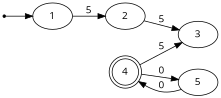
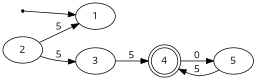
(85, 16) -> (56, 35)
(158, 55) -> (128, 61)
(162, 86) -> (197, 69)
